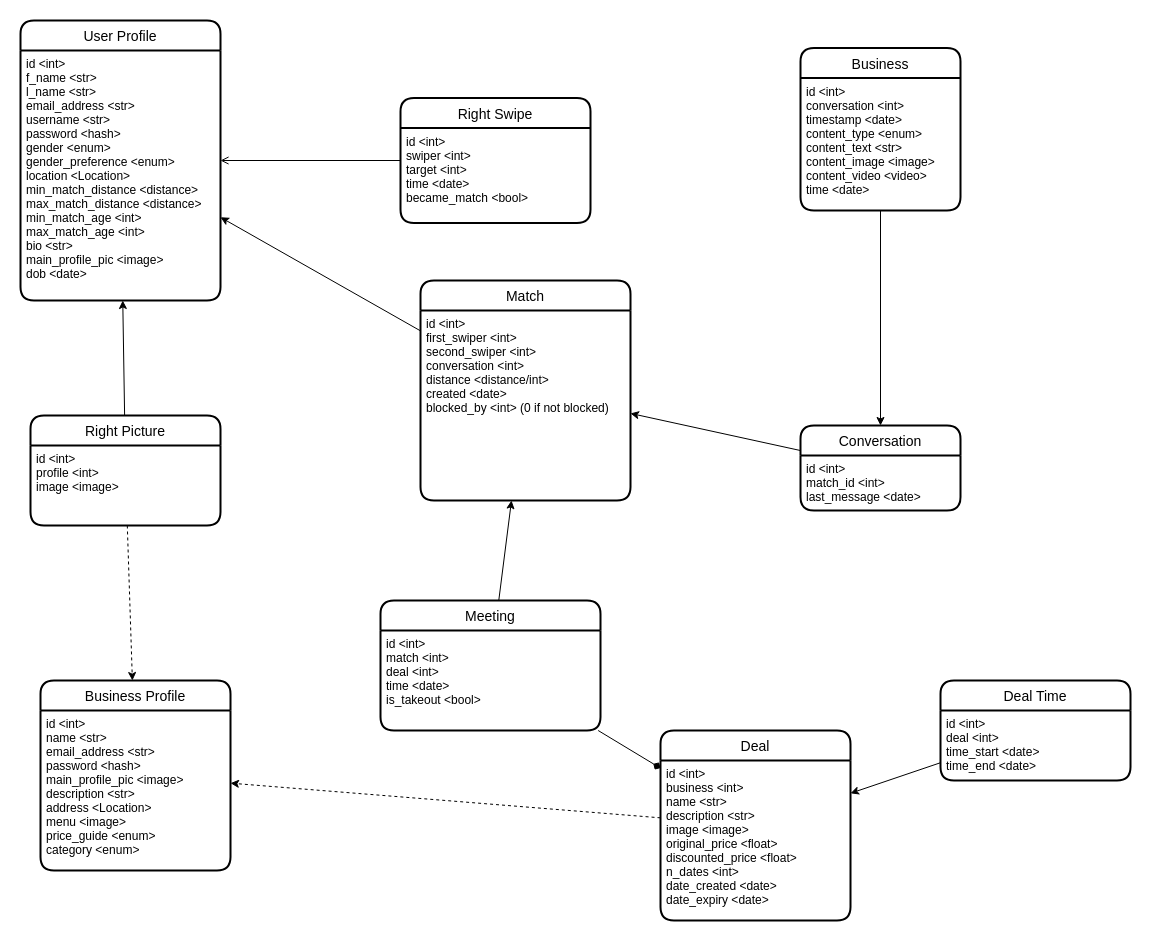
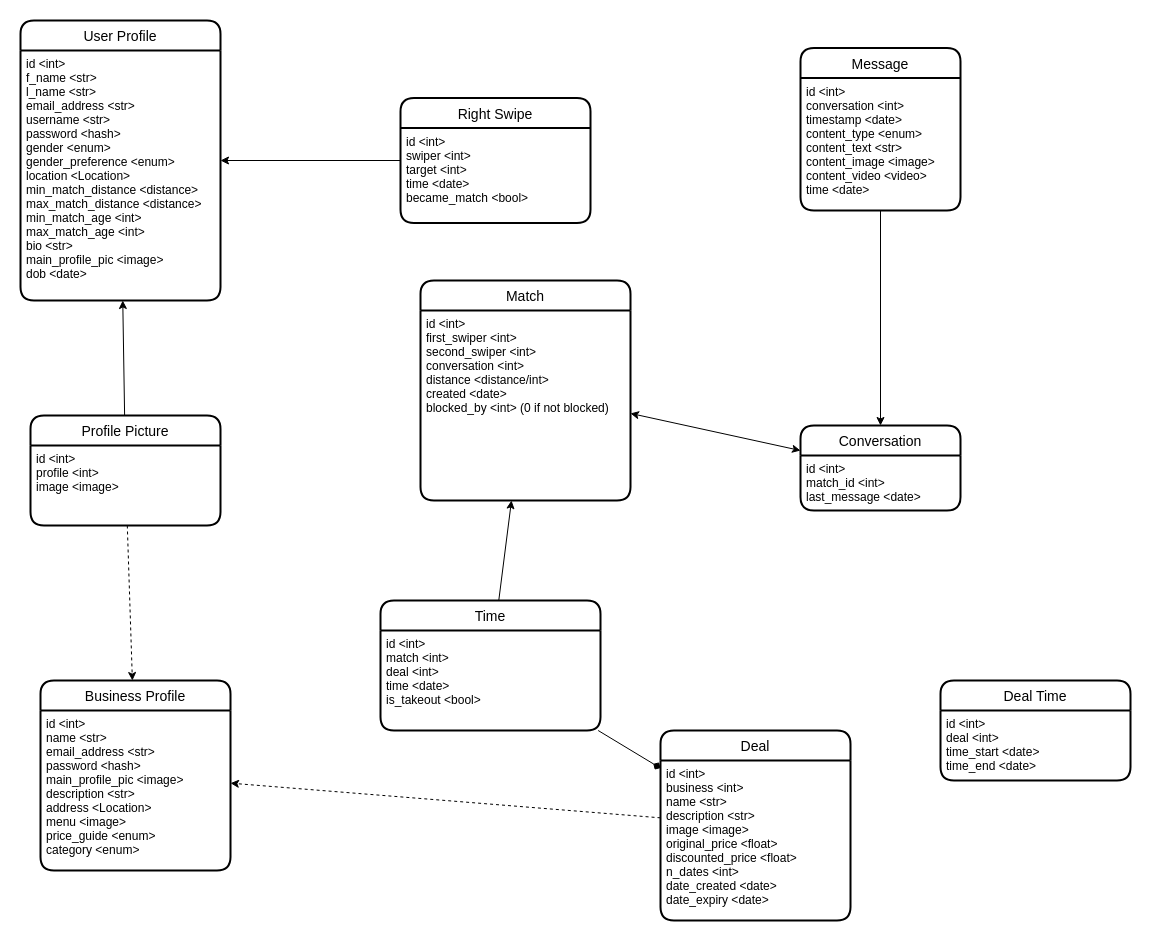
(880, 64) -> (880, 64)
(226, 161) -> (228, 161)
(322, 275) -> none
(125, 431) -> (125, 431)
(796, 449) -> (792, 449)
(490, 616) -> (490, 616)
(898, 777) -> none
